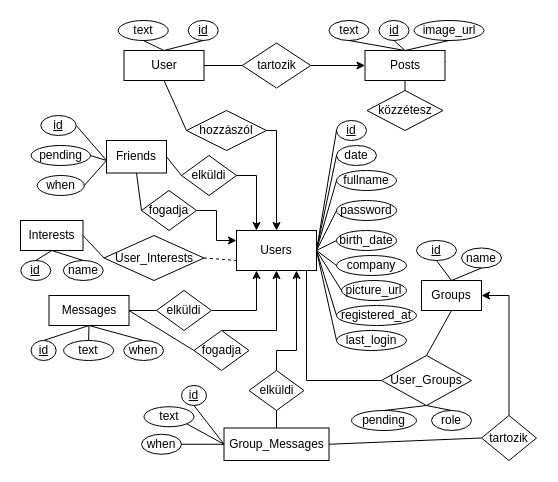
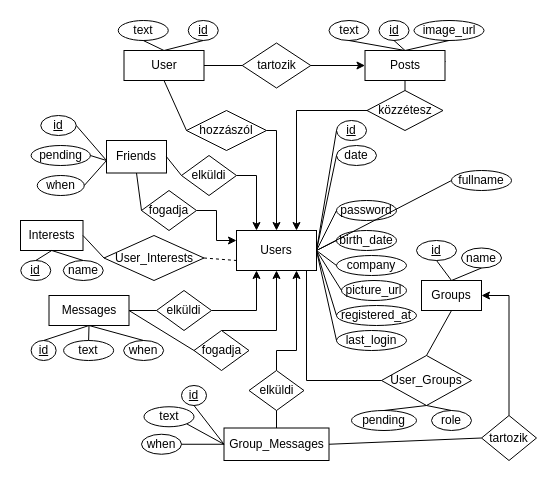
none -> (297, 132)
(367, 181) -> (482, 181)
